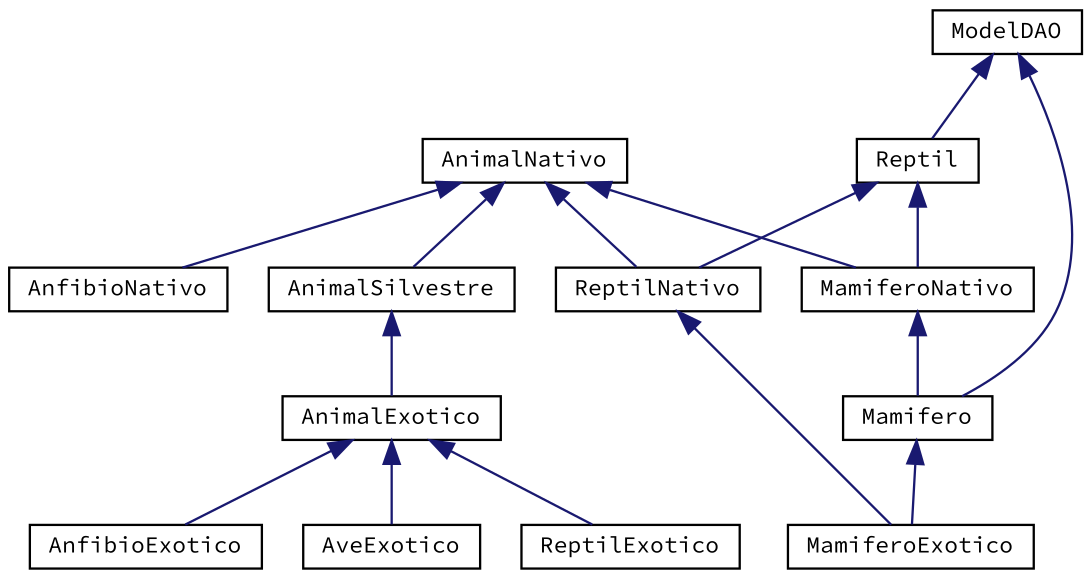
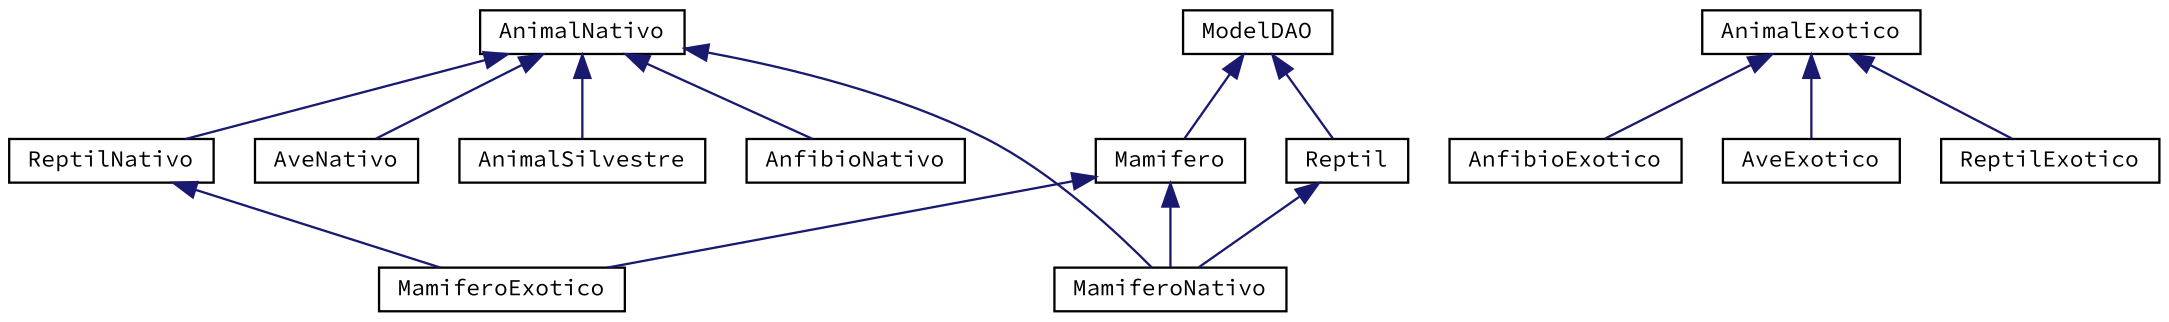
none -> (337, 161)
(781, 228) -> none
(392, 366) -> none
(918, 366) -> (1170, 237)
